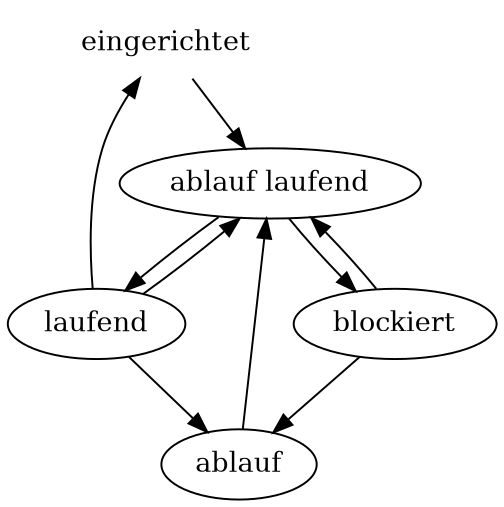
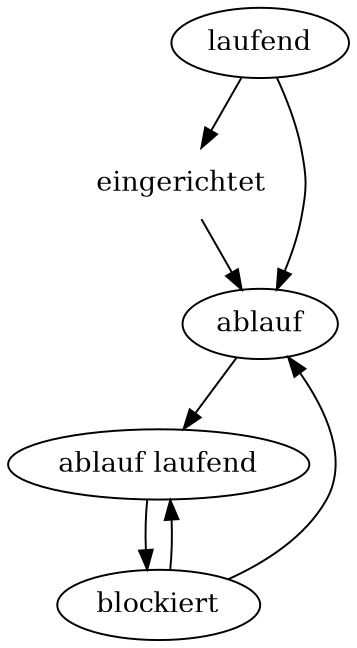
(213, 106) -> (217, 246)
(179, 247) -> none
(184, 263) -> none
